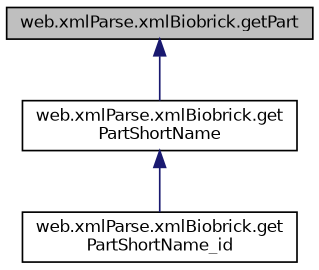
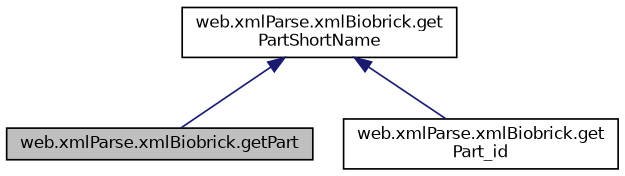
(160, 78) -> (226, 98)
(160, 237) -> (481, 144)
